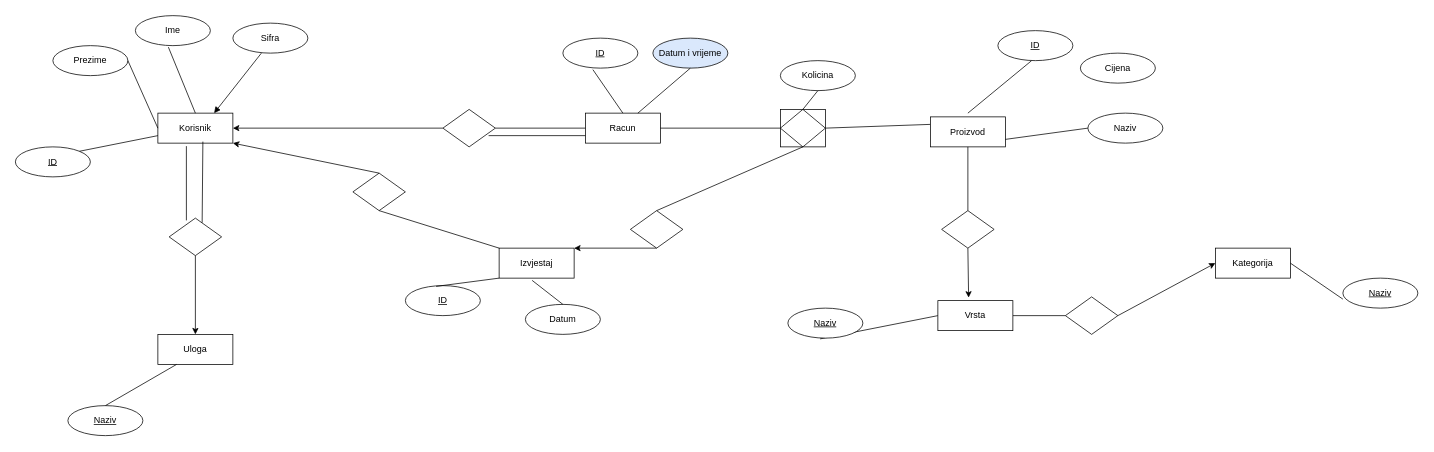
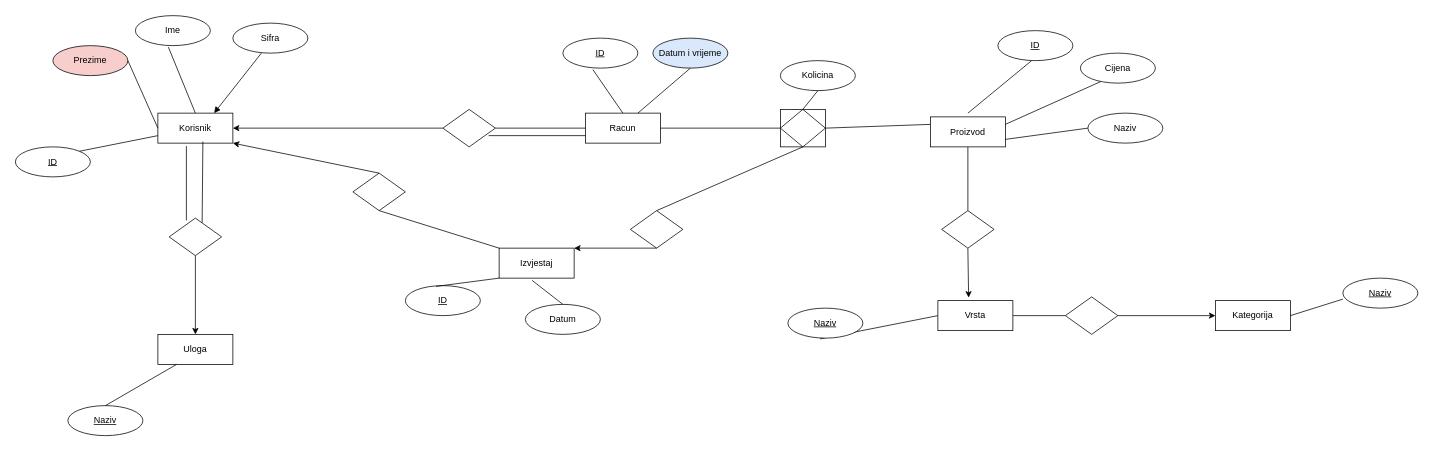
(90, 60) -> (90, 60)
none -> (1053, 103)
(1253, 263) -> (1253, 315)
